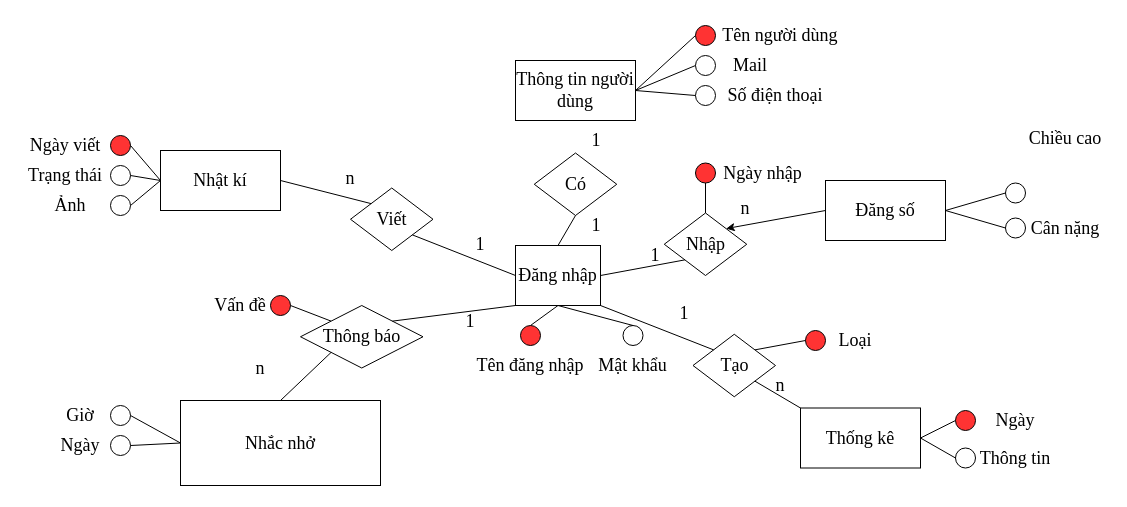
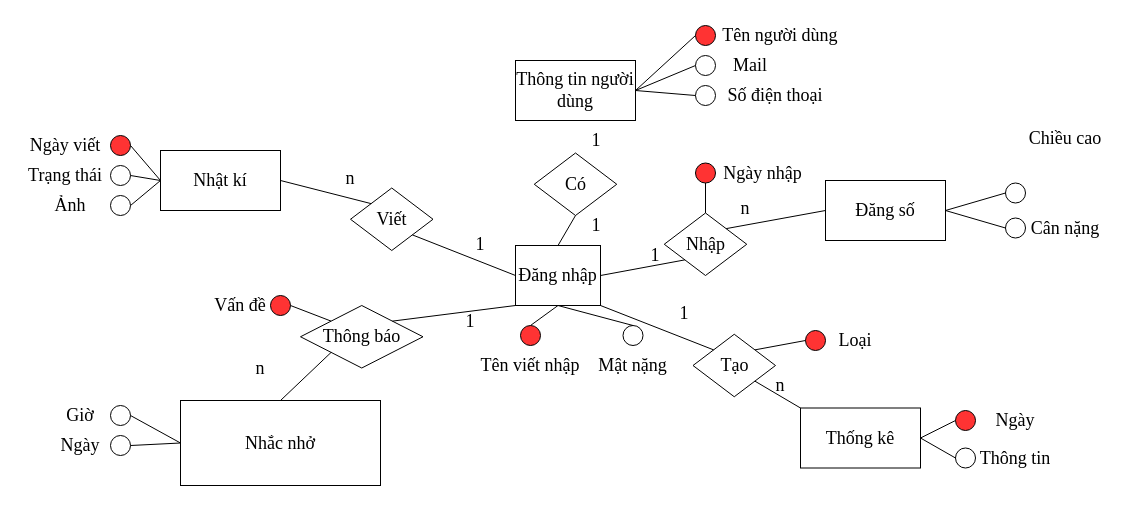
(734, 227) -> (731, 228)
(531, 366) -> (531, 366)
(633, 366) -> (633, 366)
